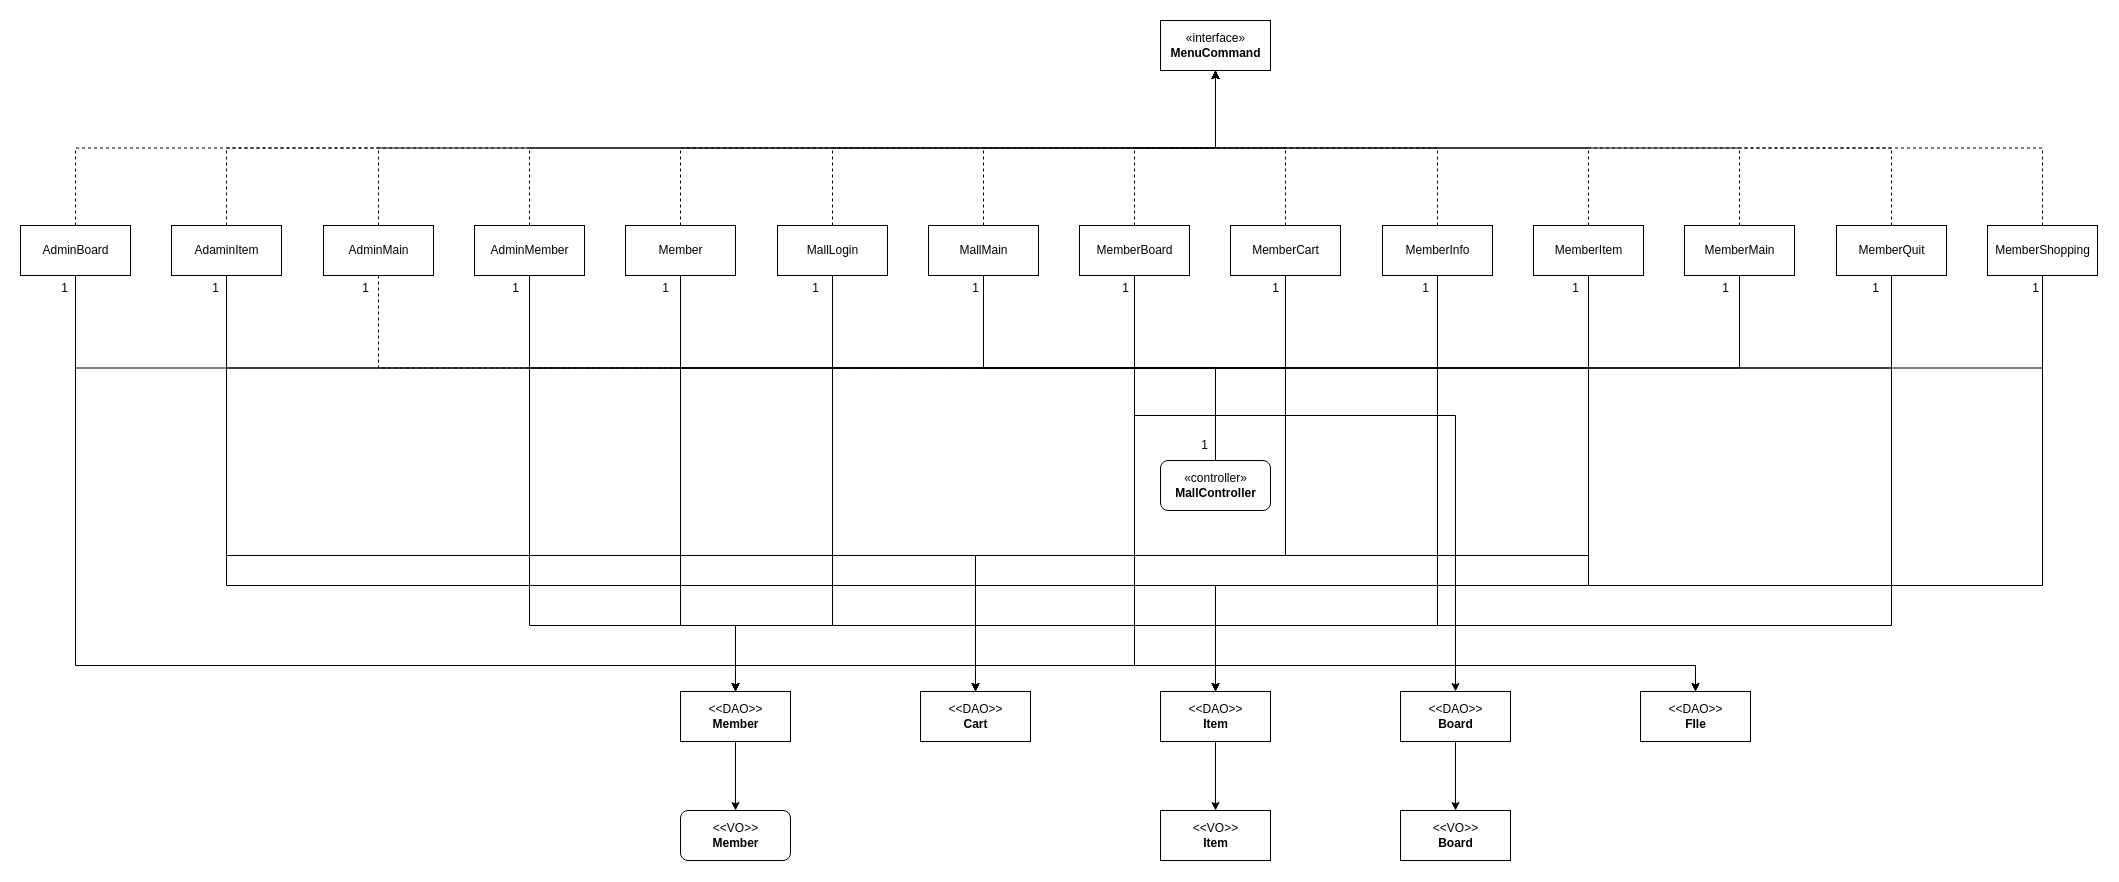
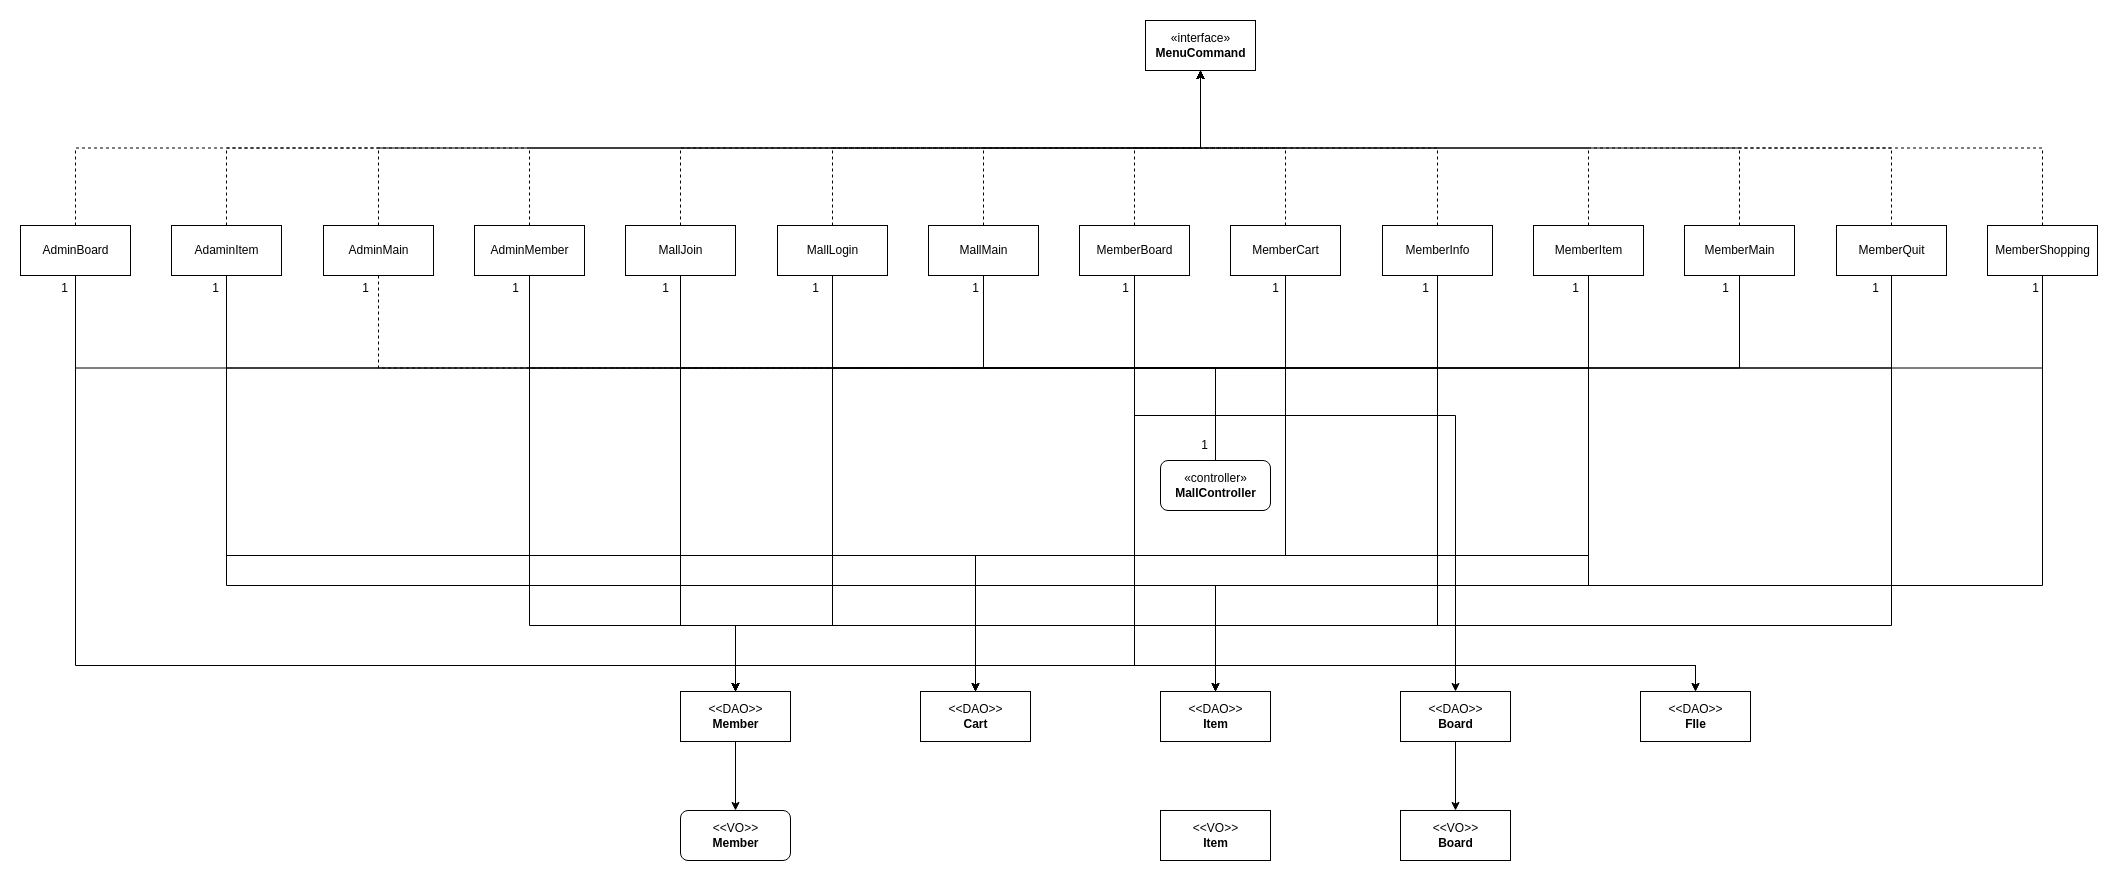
(1216, 46) -> (1201, 46)
(681, 251) -> (681, 251)
(1216, 773) -> none
